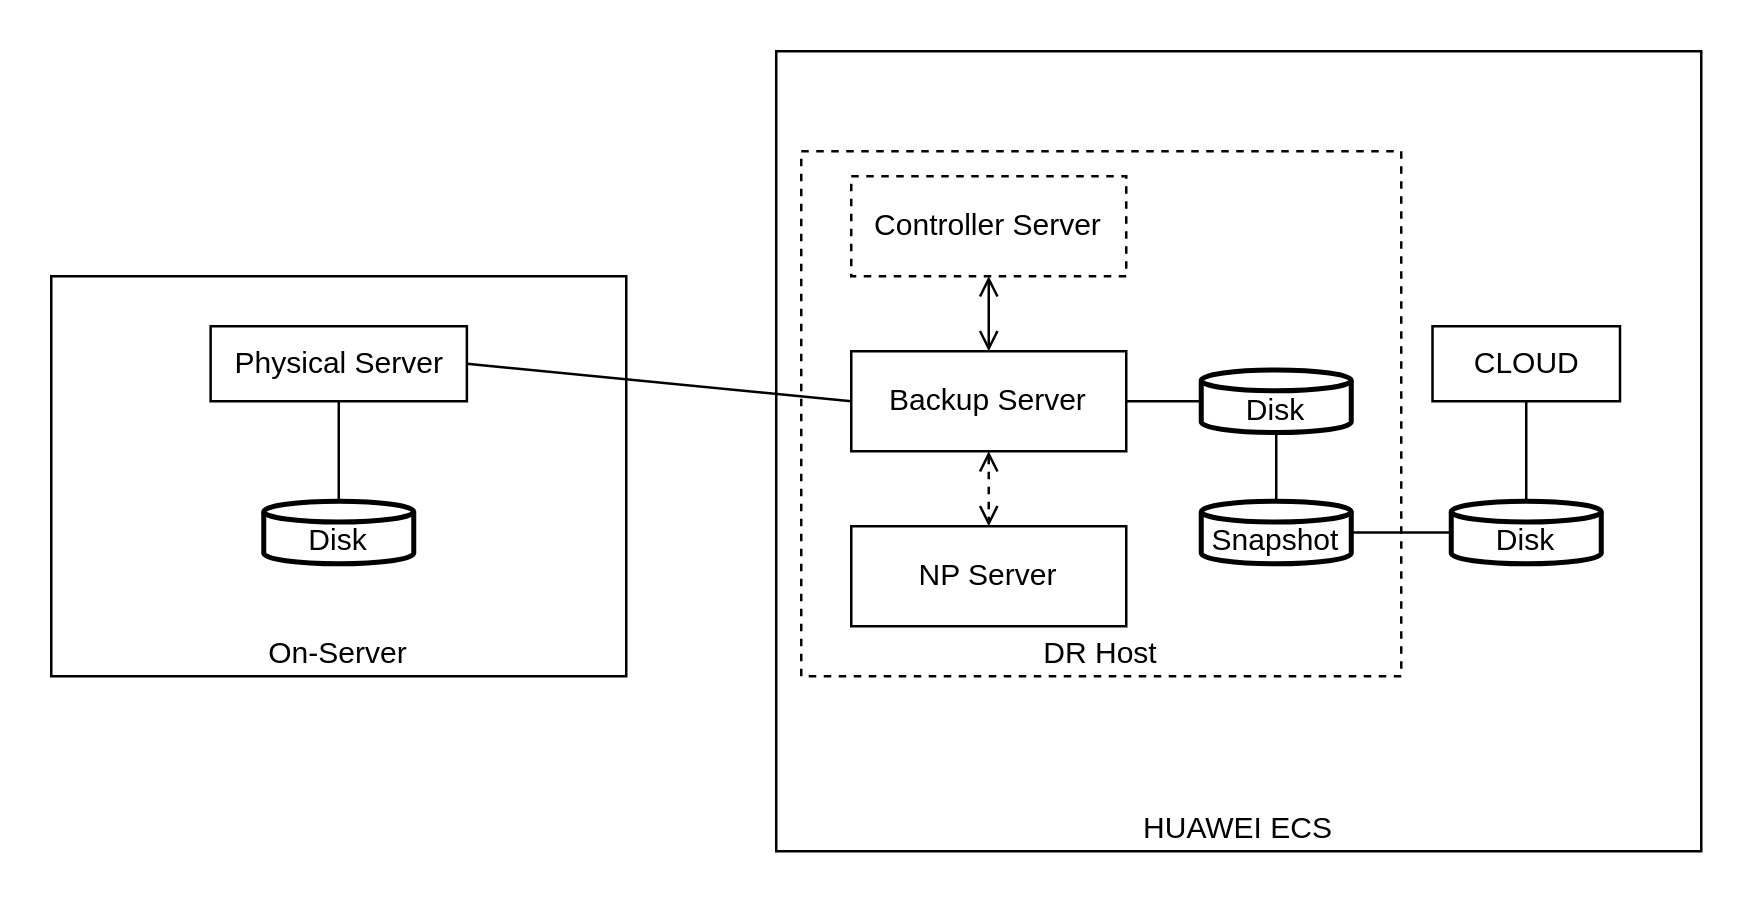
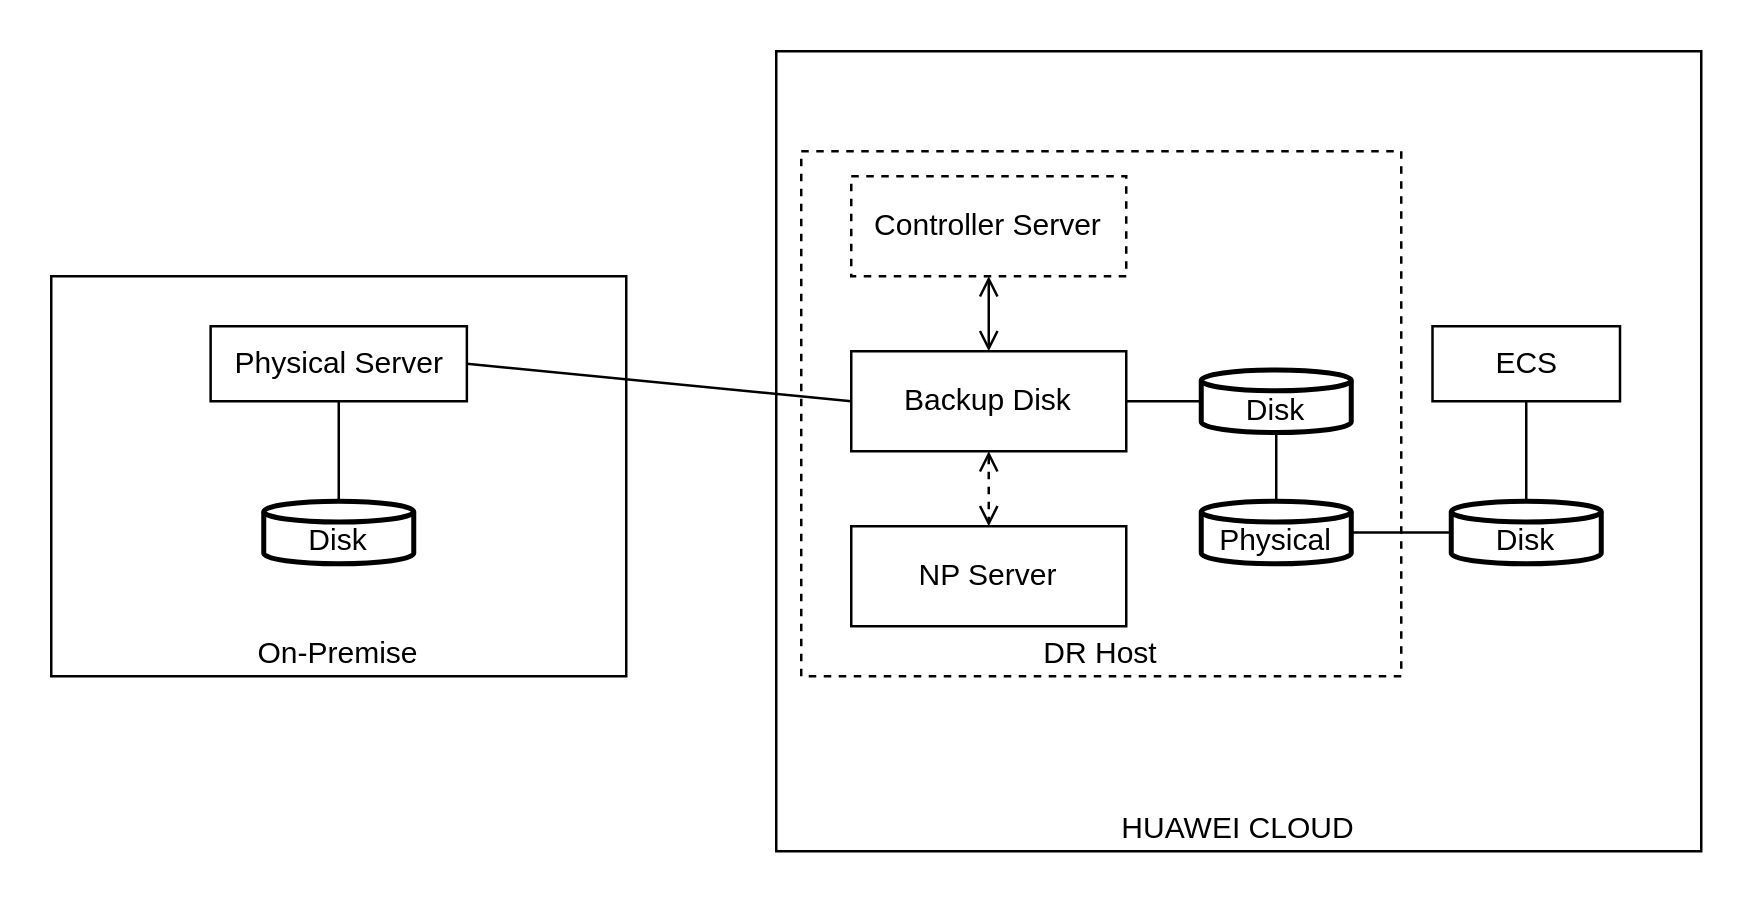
(1528, 364) -> (1528, 364)
(989, 401) -> (989, 401)
(1276, 538) -> (1276, 538)
(339, 651) -> (339, 651)
(1239, 826) -> (1239, 826)
